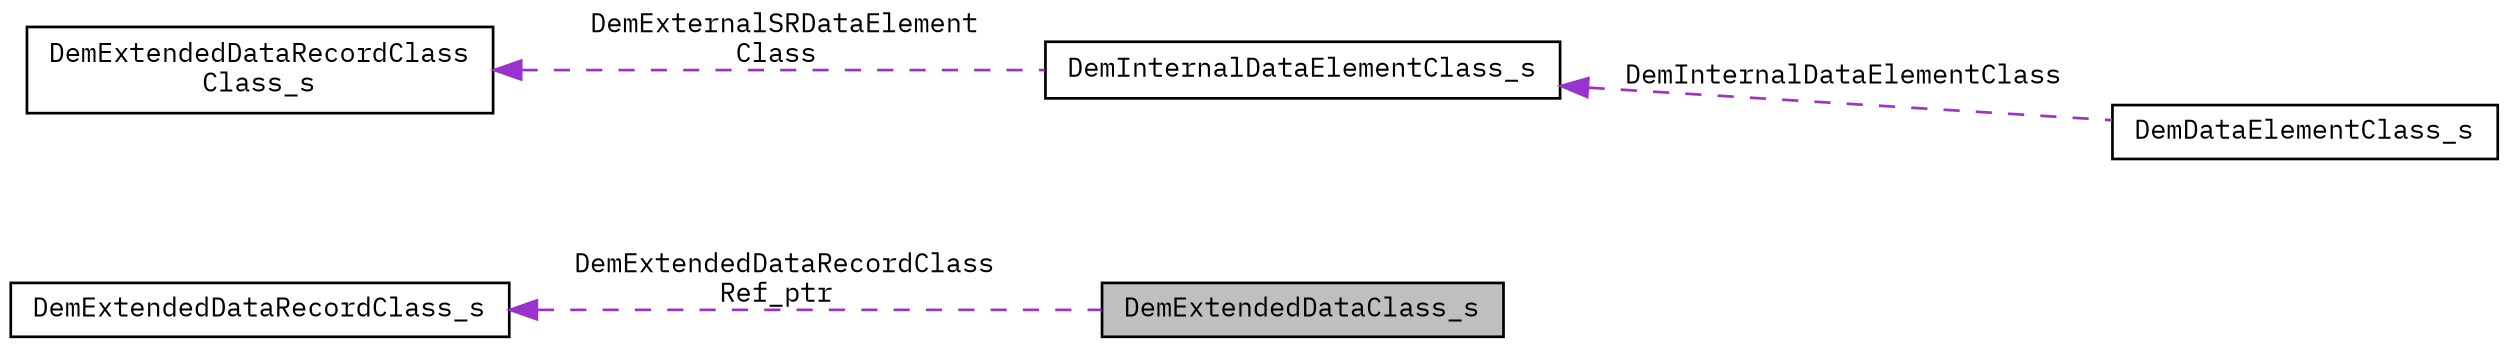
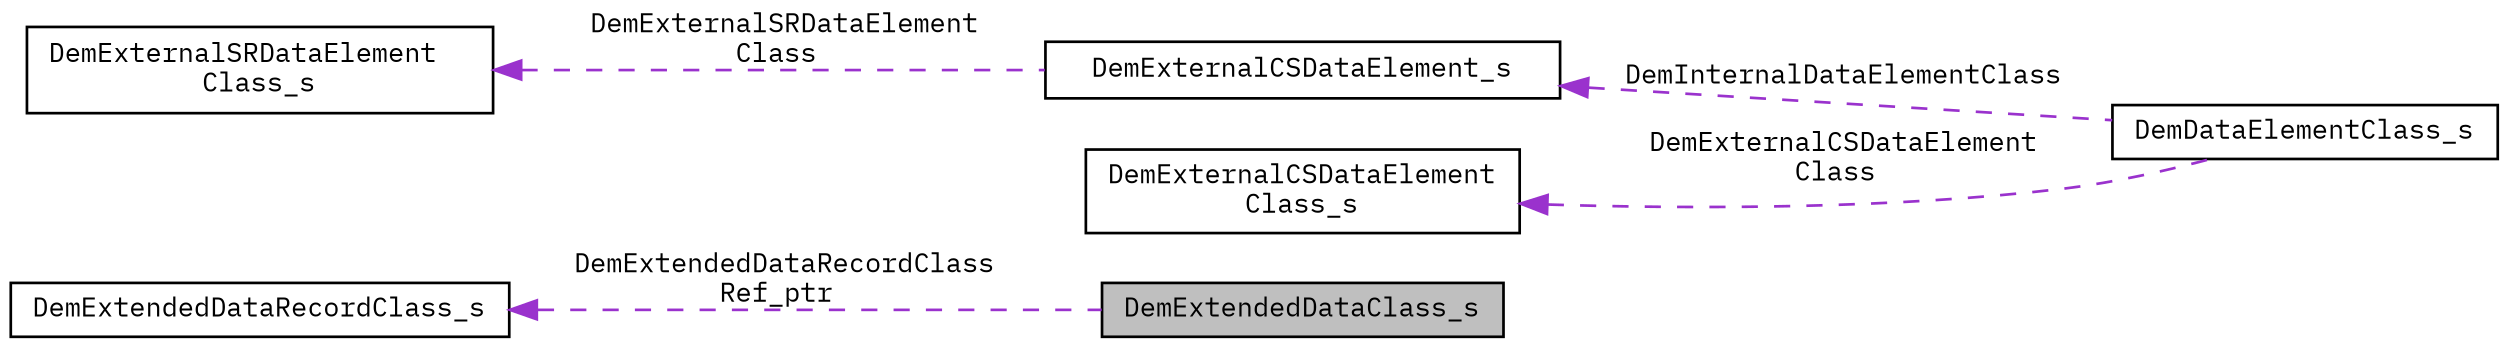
(260, 70) -> (260, 70)
(1303, 70) -> (1303, 70)
none -> (1303, 191)
